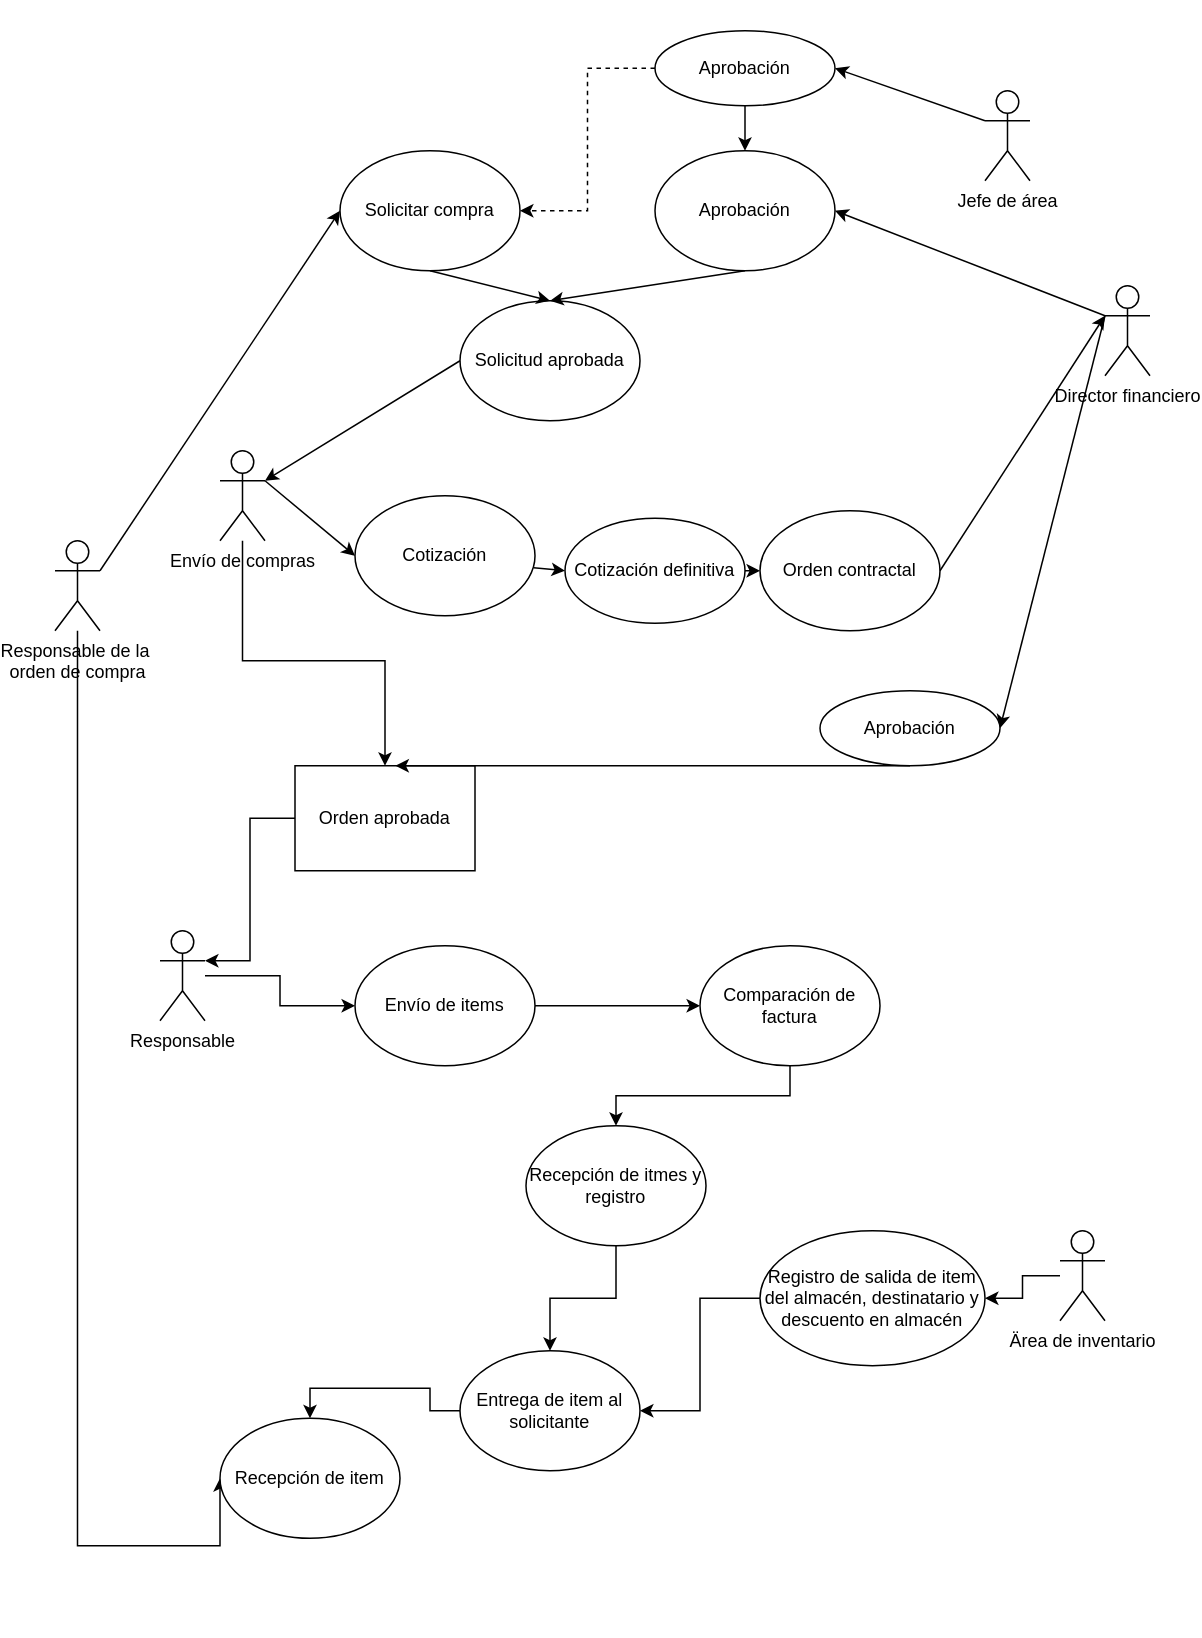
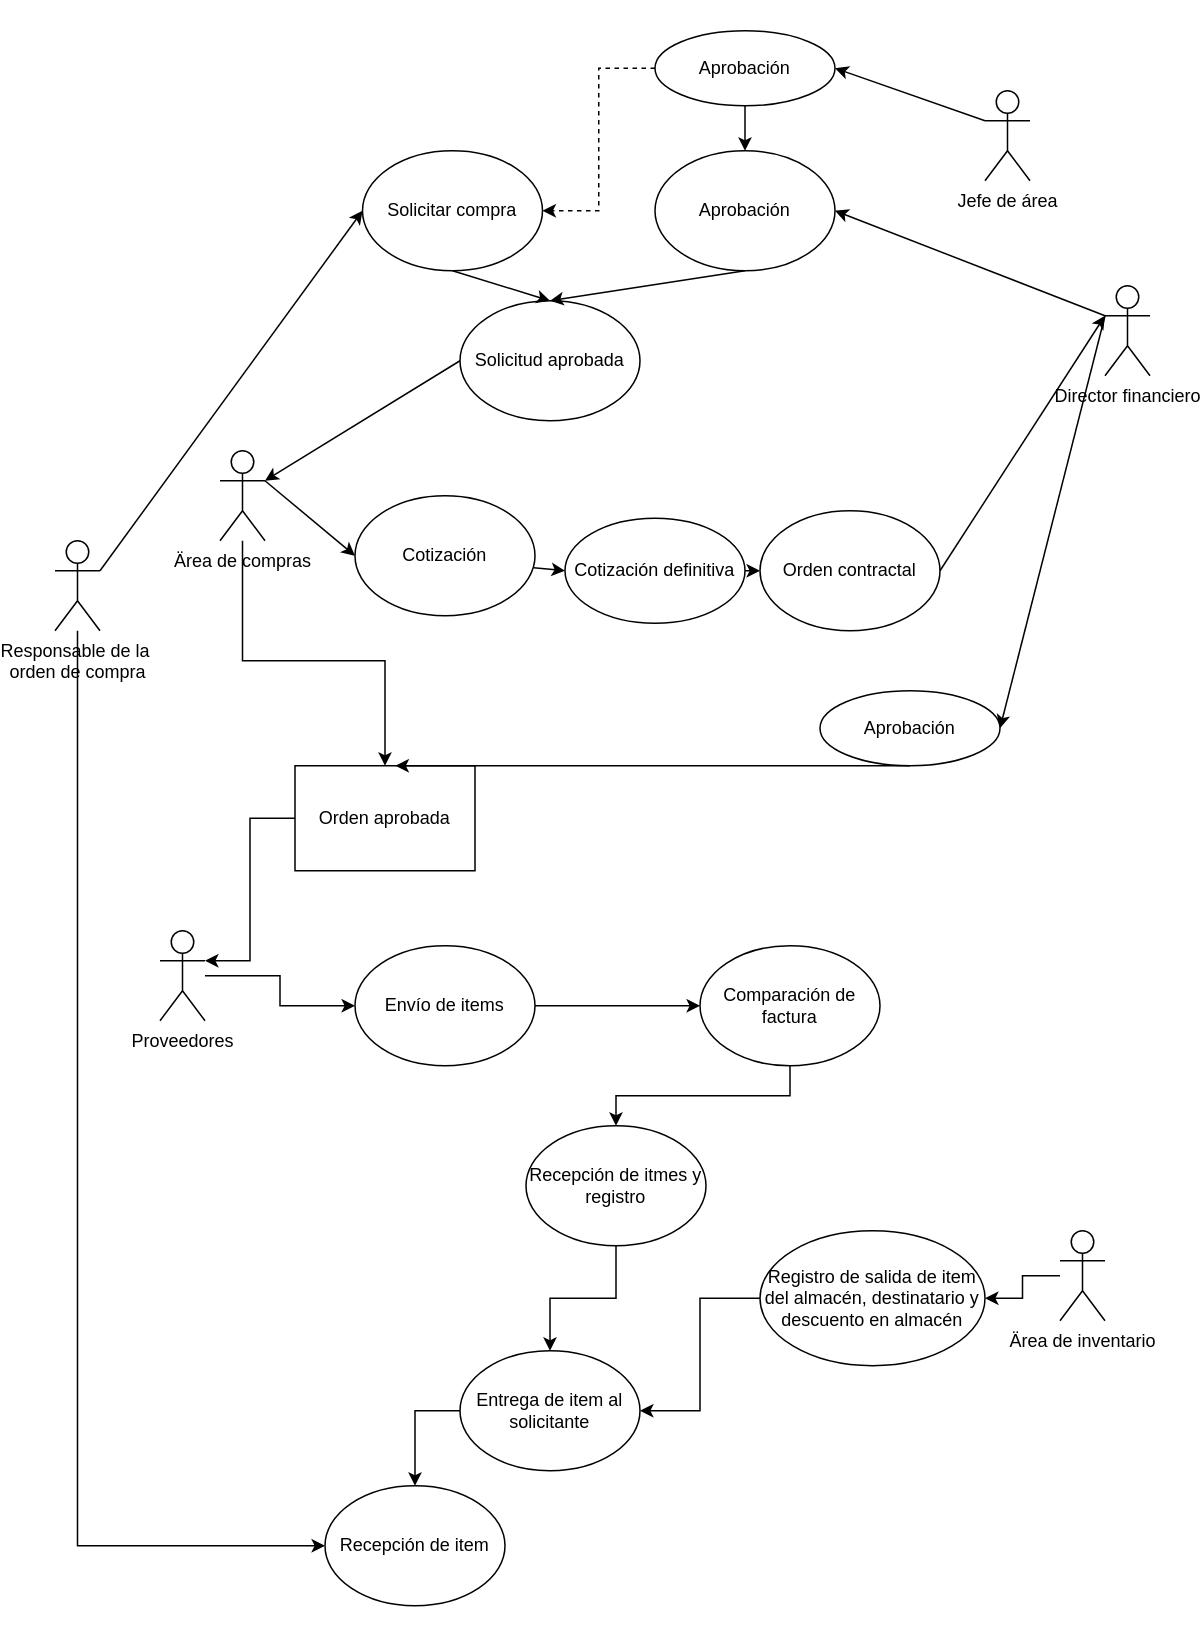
(430, 211) -> (452, 211)
(243, 562) -> (243, 562)
(183, 1042) -> (183, 1042)
(310, 1478) -> (415, 1546)
